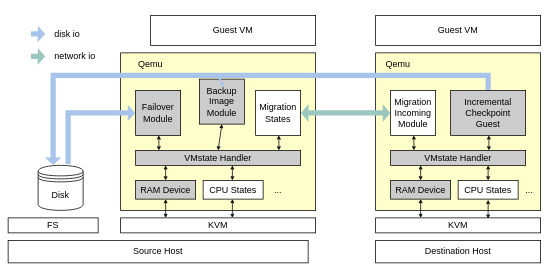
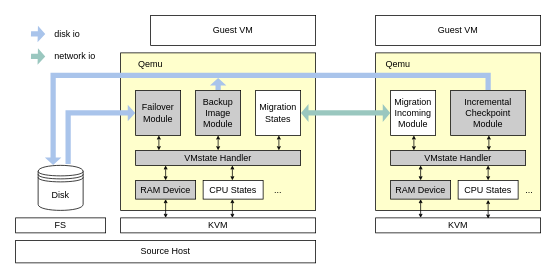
(222, 102) -> (218, 113)
(488, 113) -> (488, 113)
(53, 225) -> (60, 225)
(158, 252) -> (165, 252)
(458, 252) -> none
